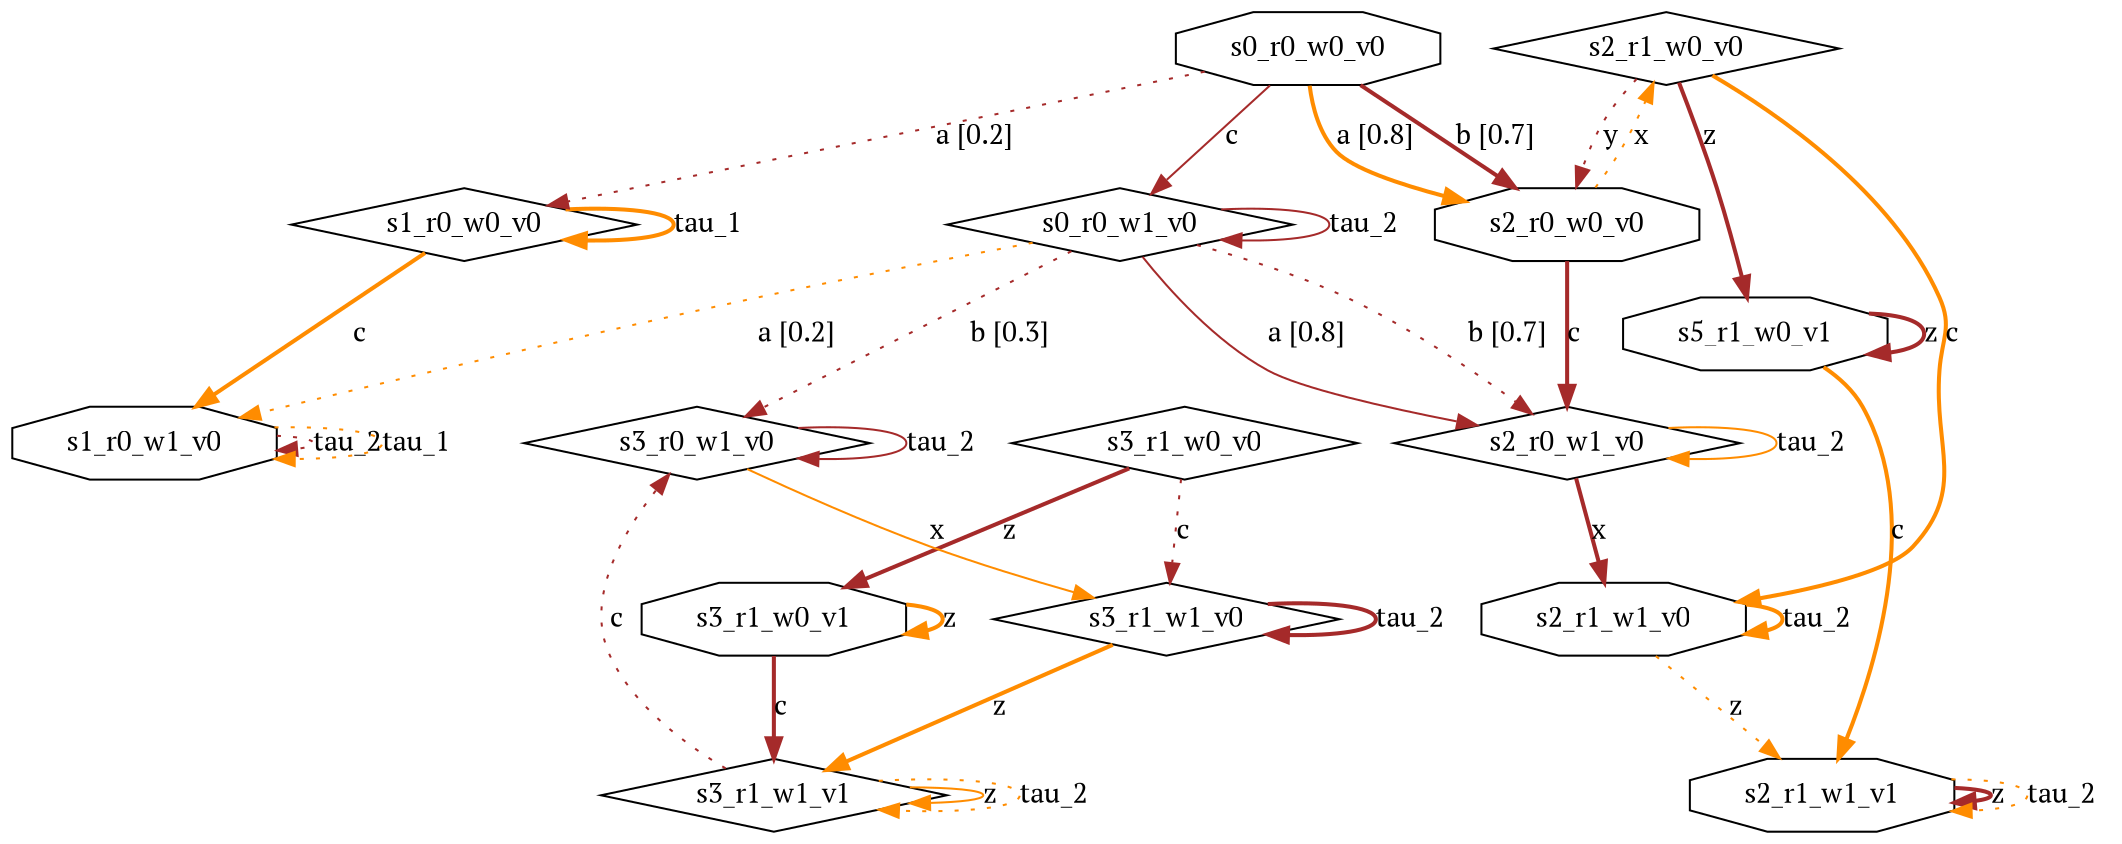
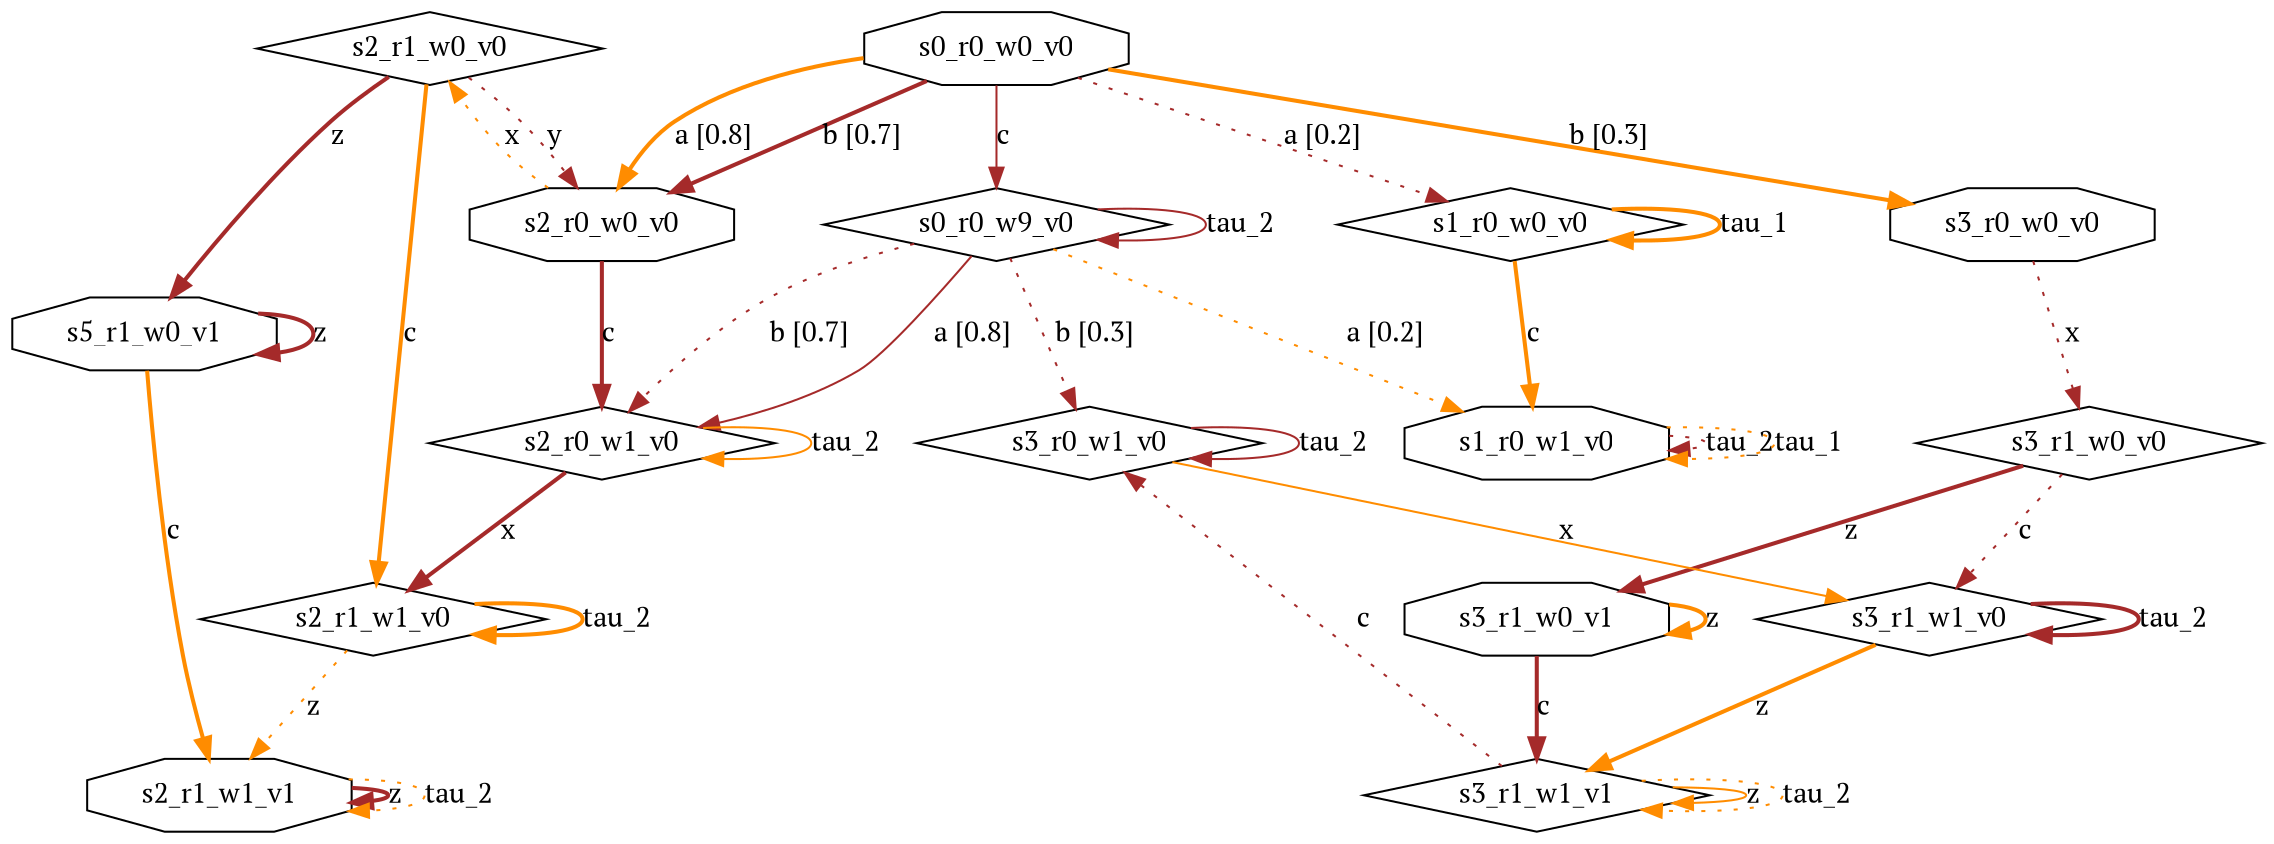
(1120, 225) -> (996, 225)
none -> (2022, 225)
(1614, 619) -> (373, 619)
